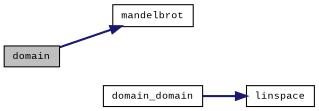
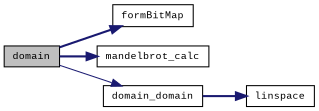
(153, 16) -> (153, 16)
none -> (153, 56)
none -> (86, 74)
